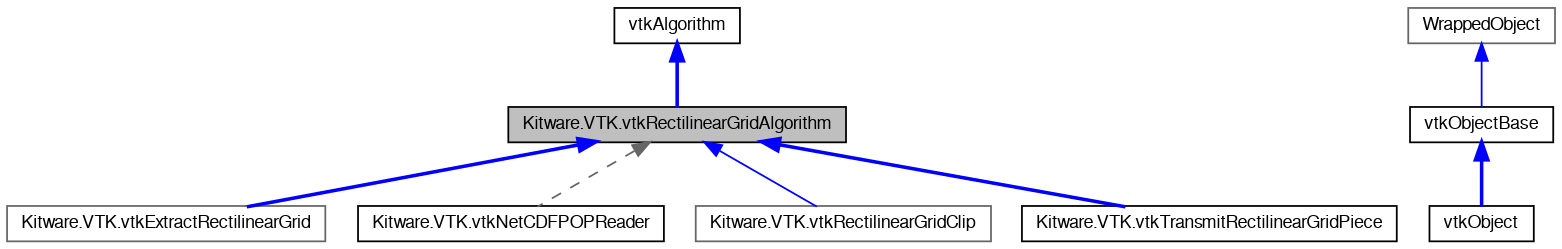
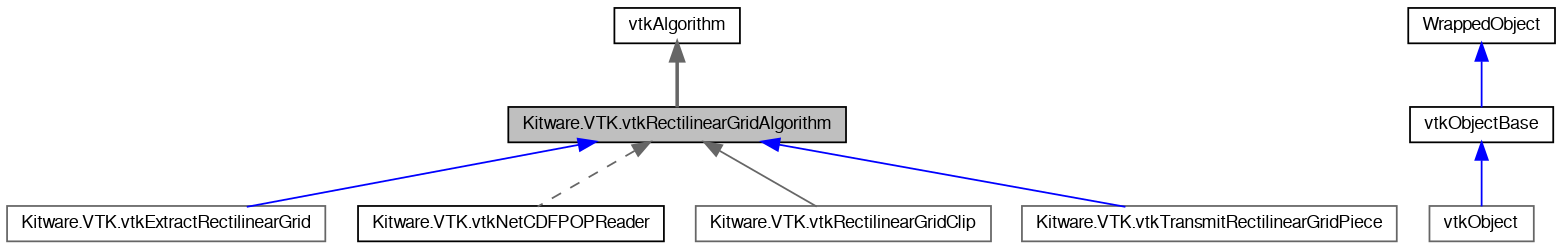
(1482, 26) -> (1482, 26)
(677, 84) -> (677, 84)
(413, 176) -> (413, 176)
(952, 176) -> (952, 176)
(768, 179) -> (768, 179)
(1482, 183) -> (1482, 183)
(1209, 224) -> (1209, 224)
(1482, 224) -> (1482, 224)
